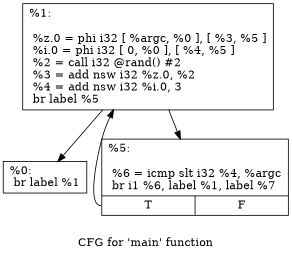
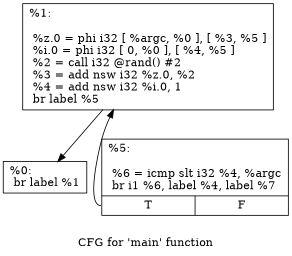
(106, 87) -> (106, 87)
(173, 121) -> none
(192, 186) -> (192, 186)
